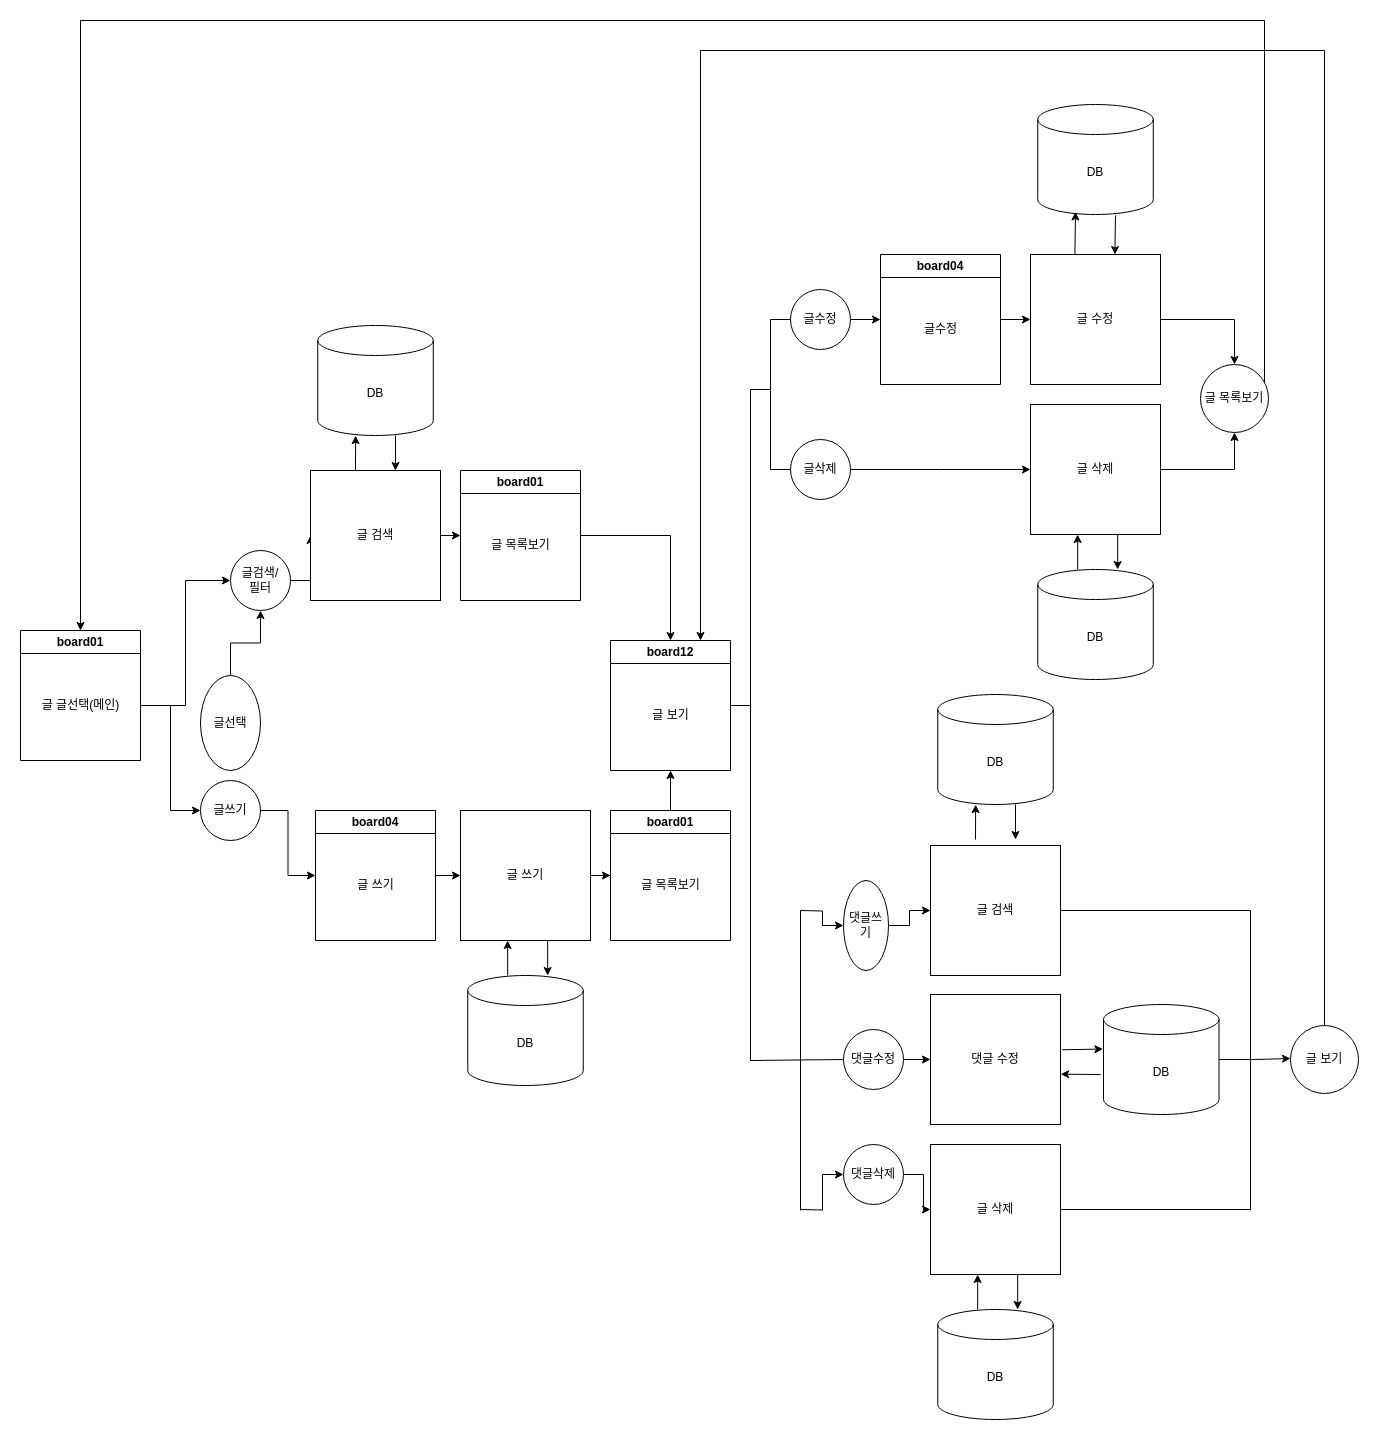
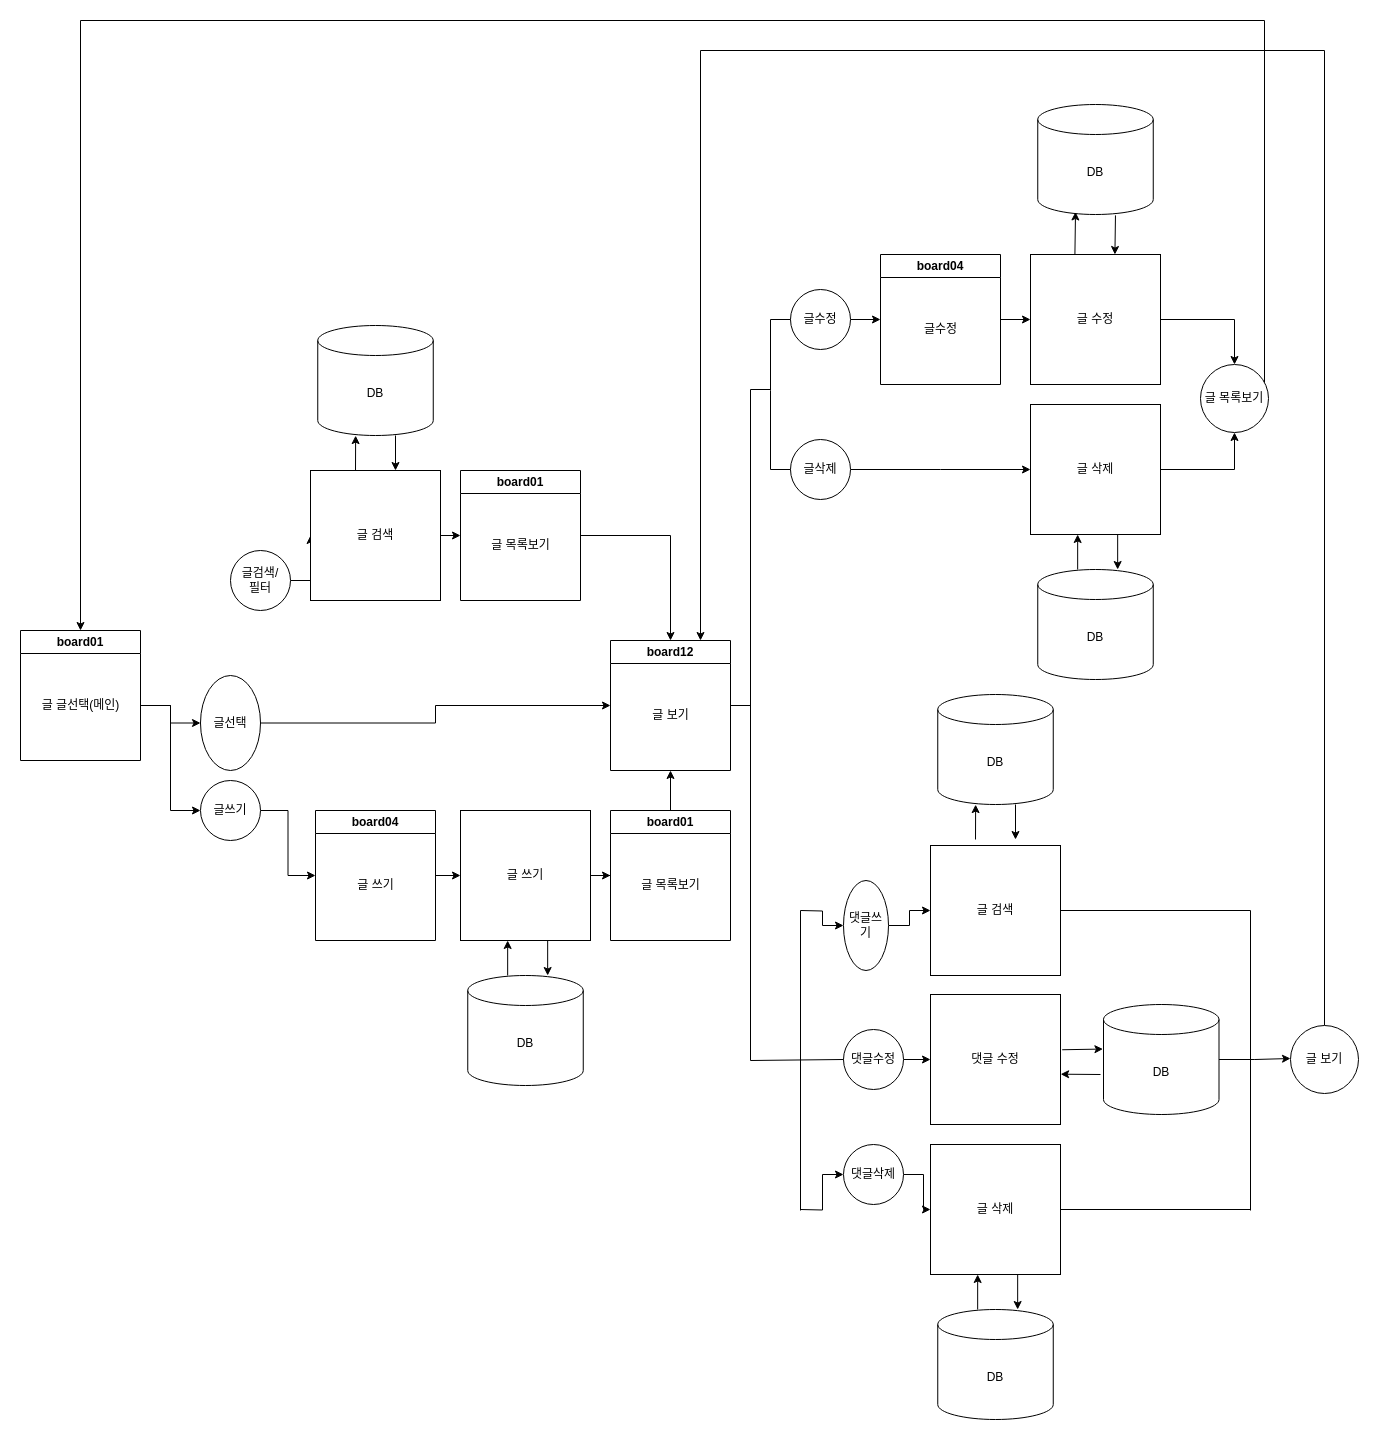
(186, 632) -> none
(243, 643) -> (436, 718)
none -> (183, 723)
